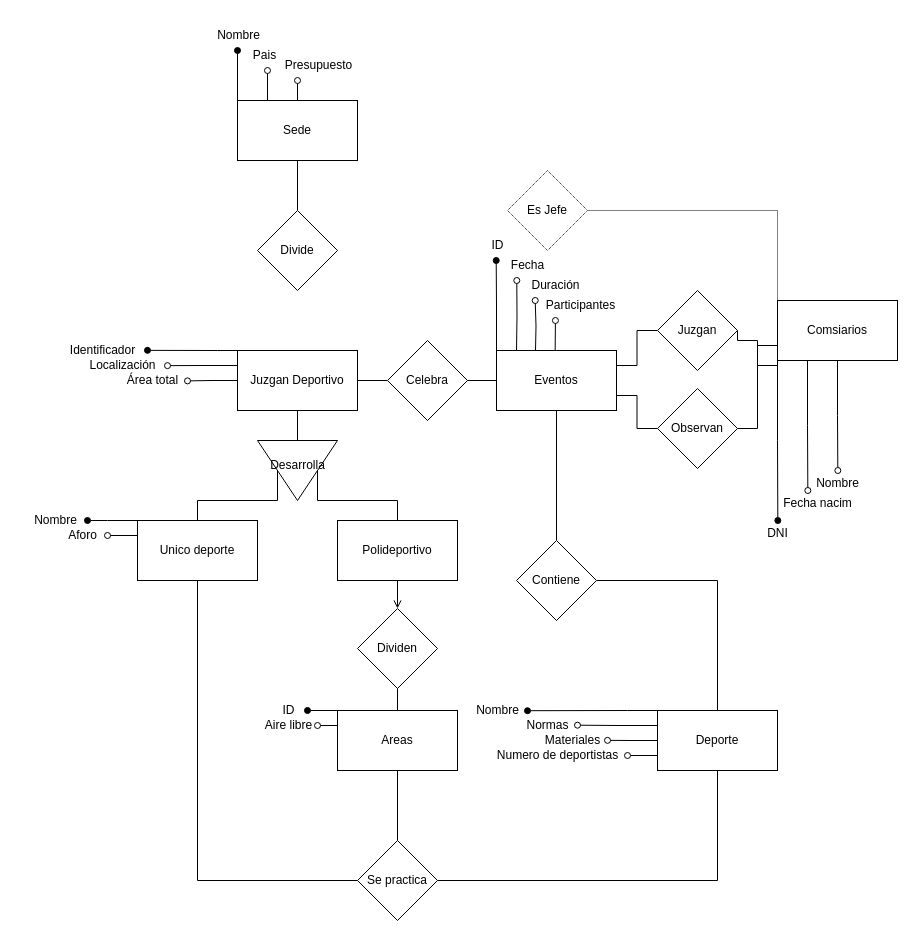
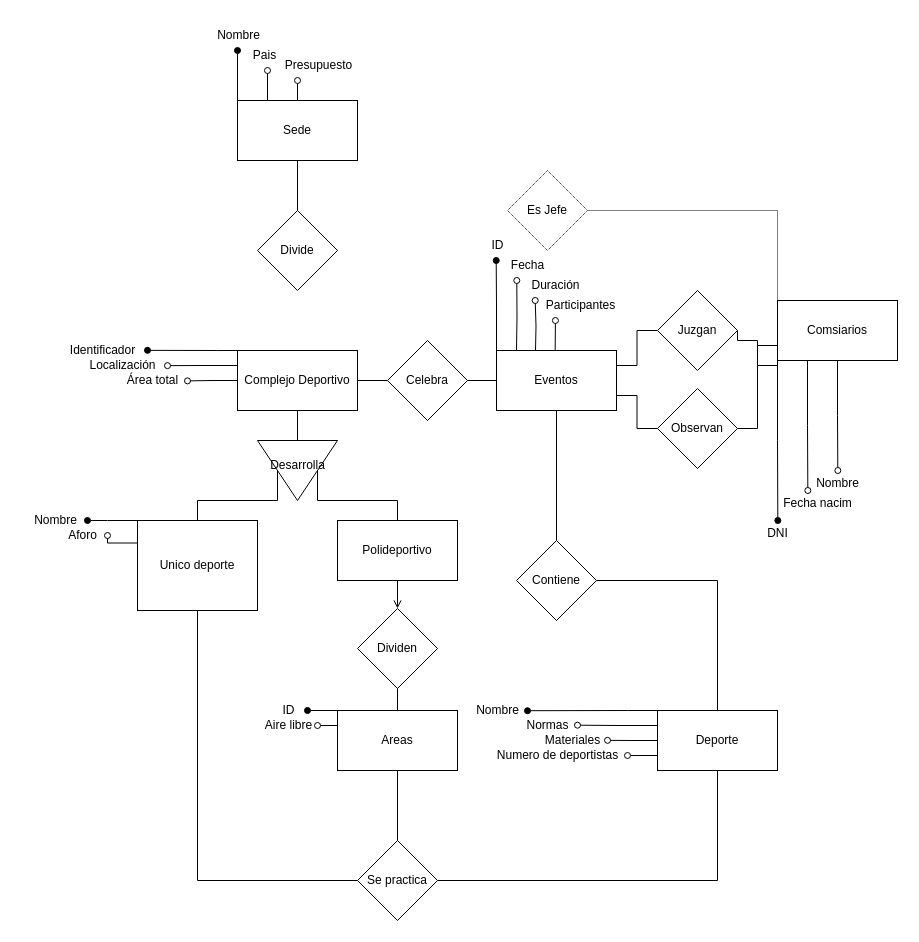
(298, 381) -> (298, 381)
(198, 551) -> (198, 566)
